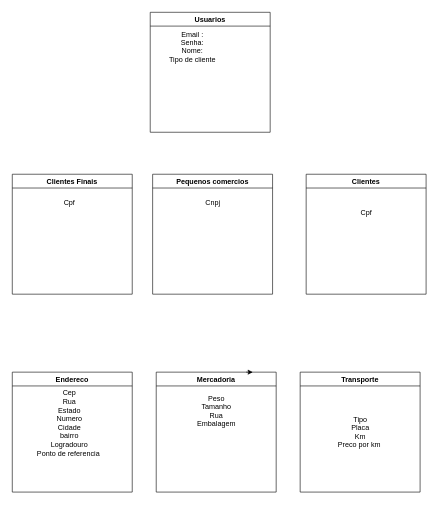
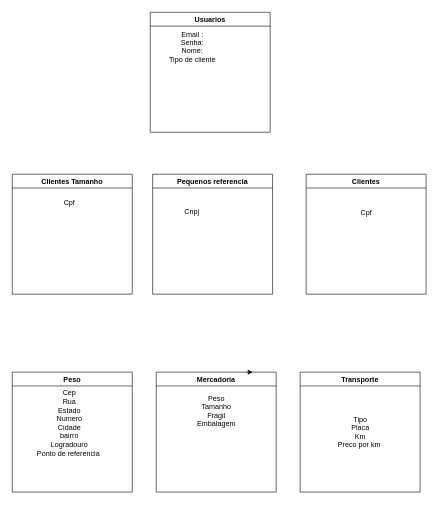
(72, 182) -> (72, 182)
(212, 182) -> (212, 182)
(213, 207) -> (192, 216)
(72, 380) -> (72, 380)
(217, 411) -> (217, 411)
